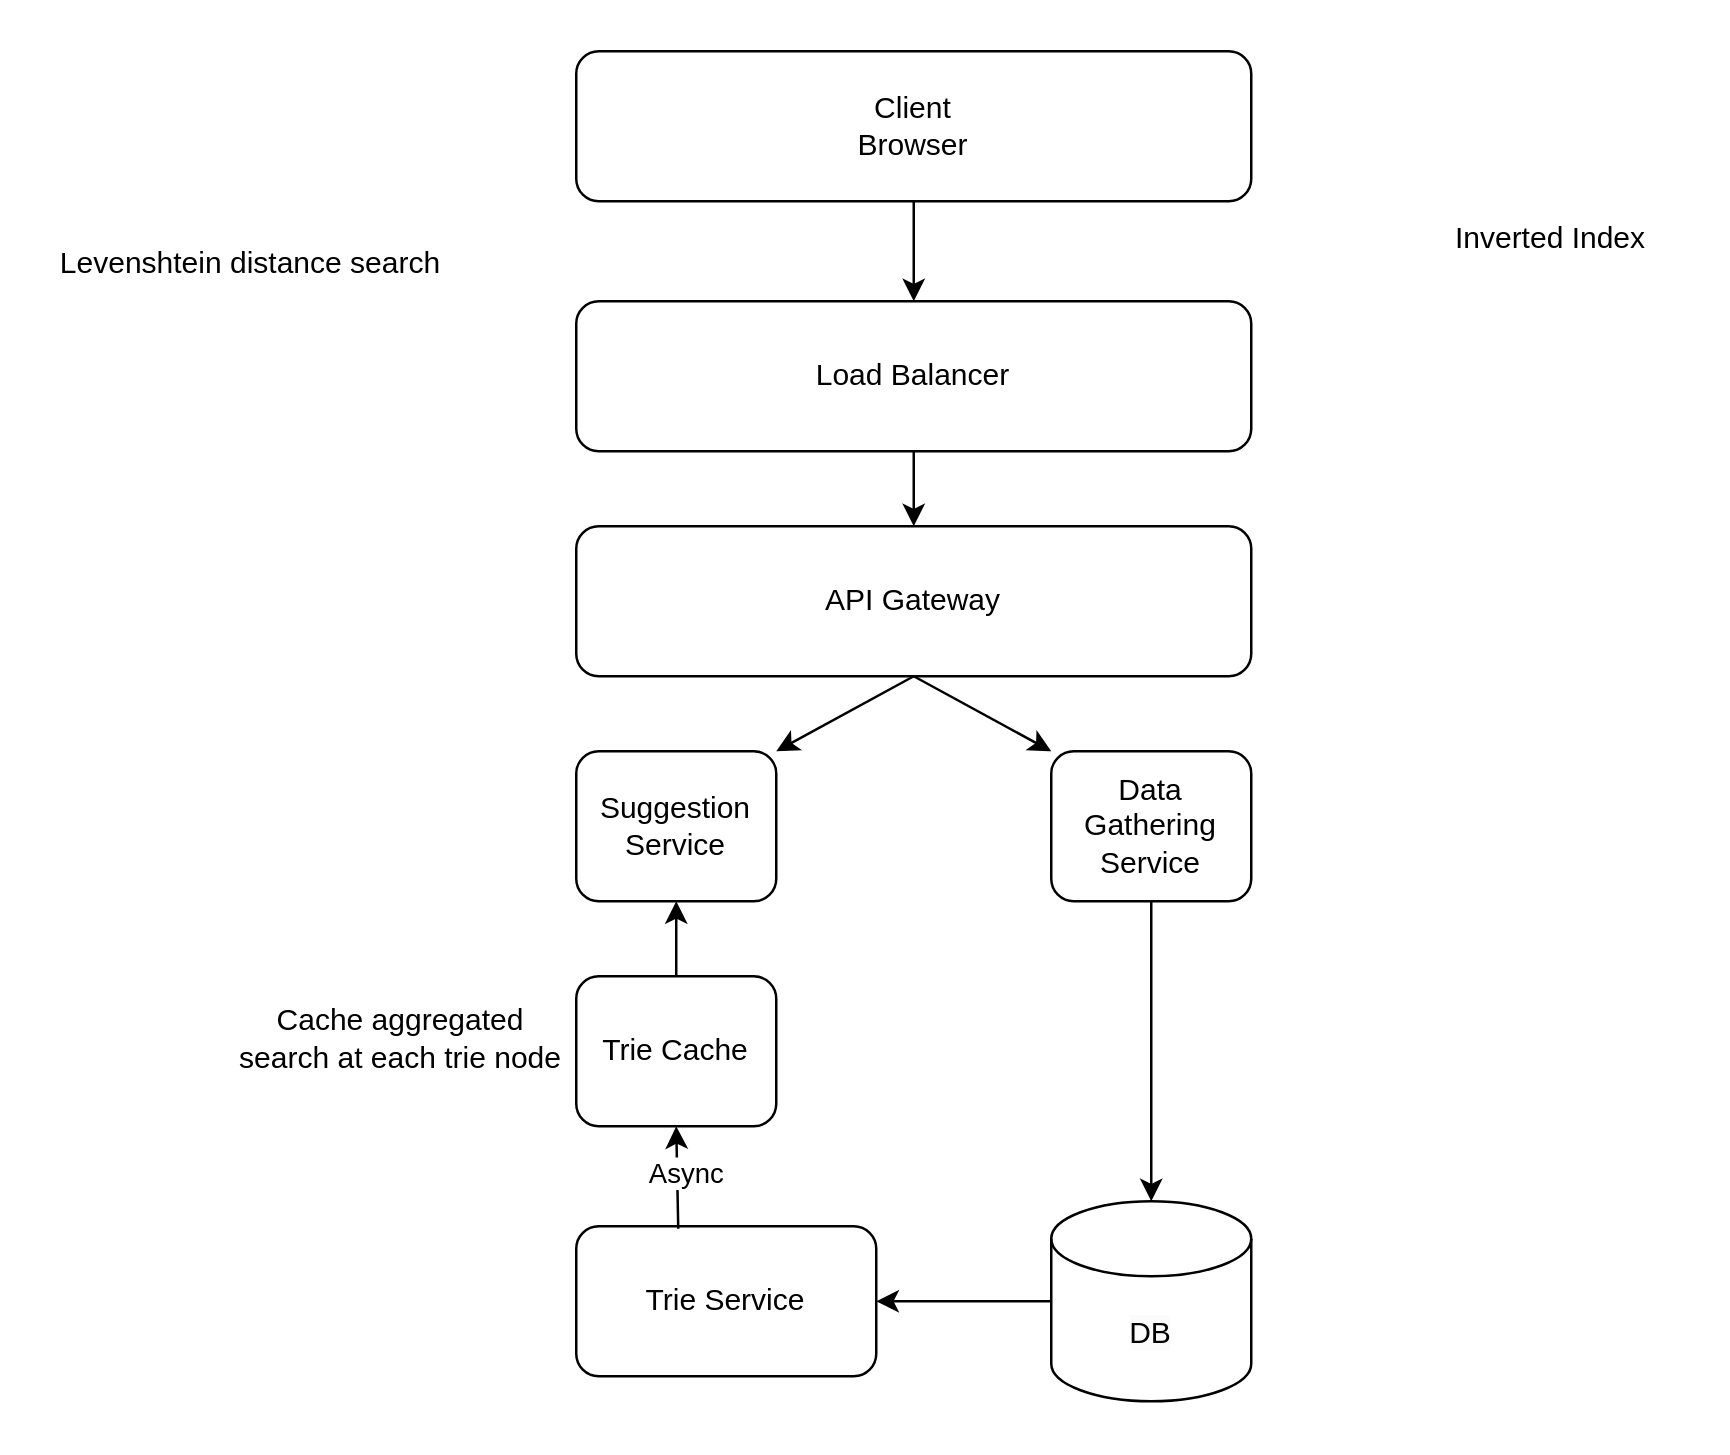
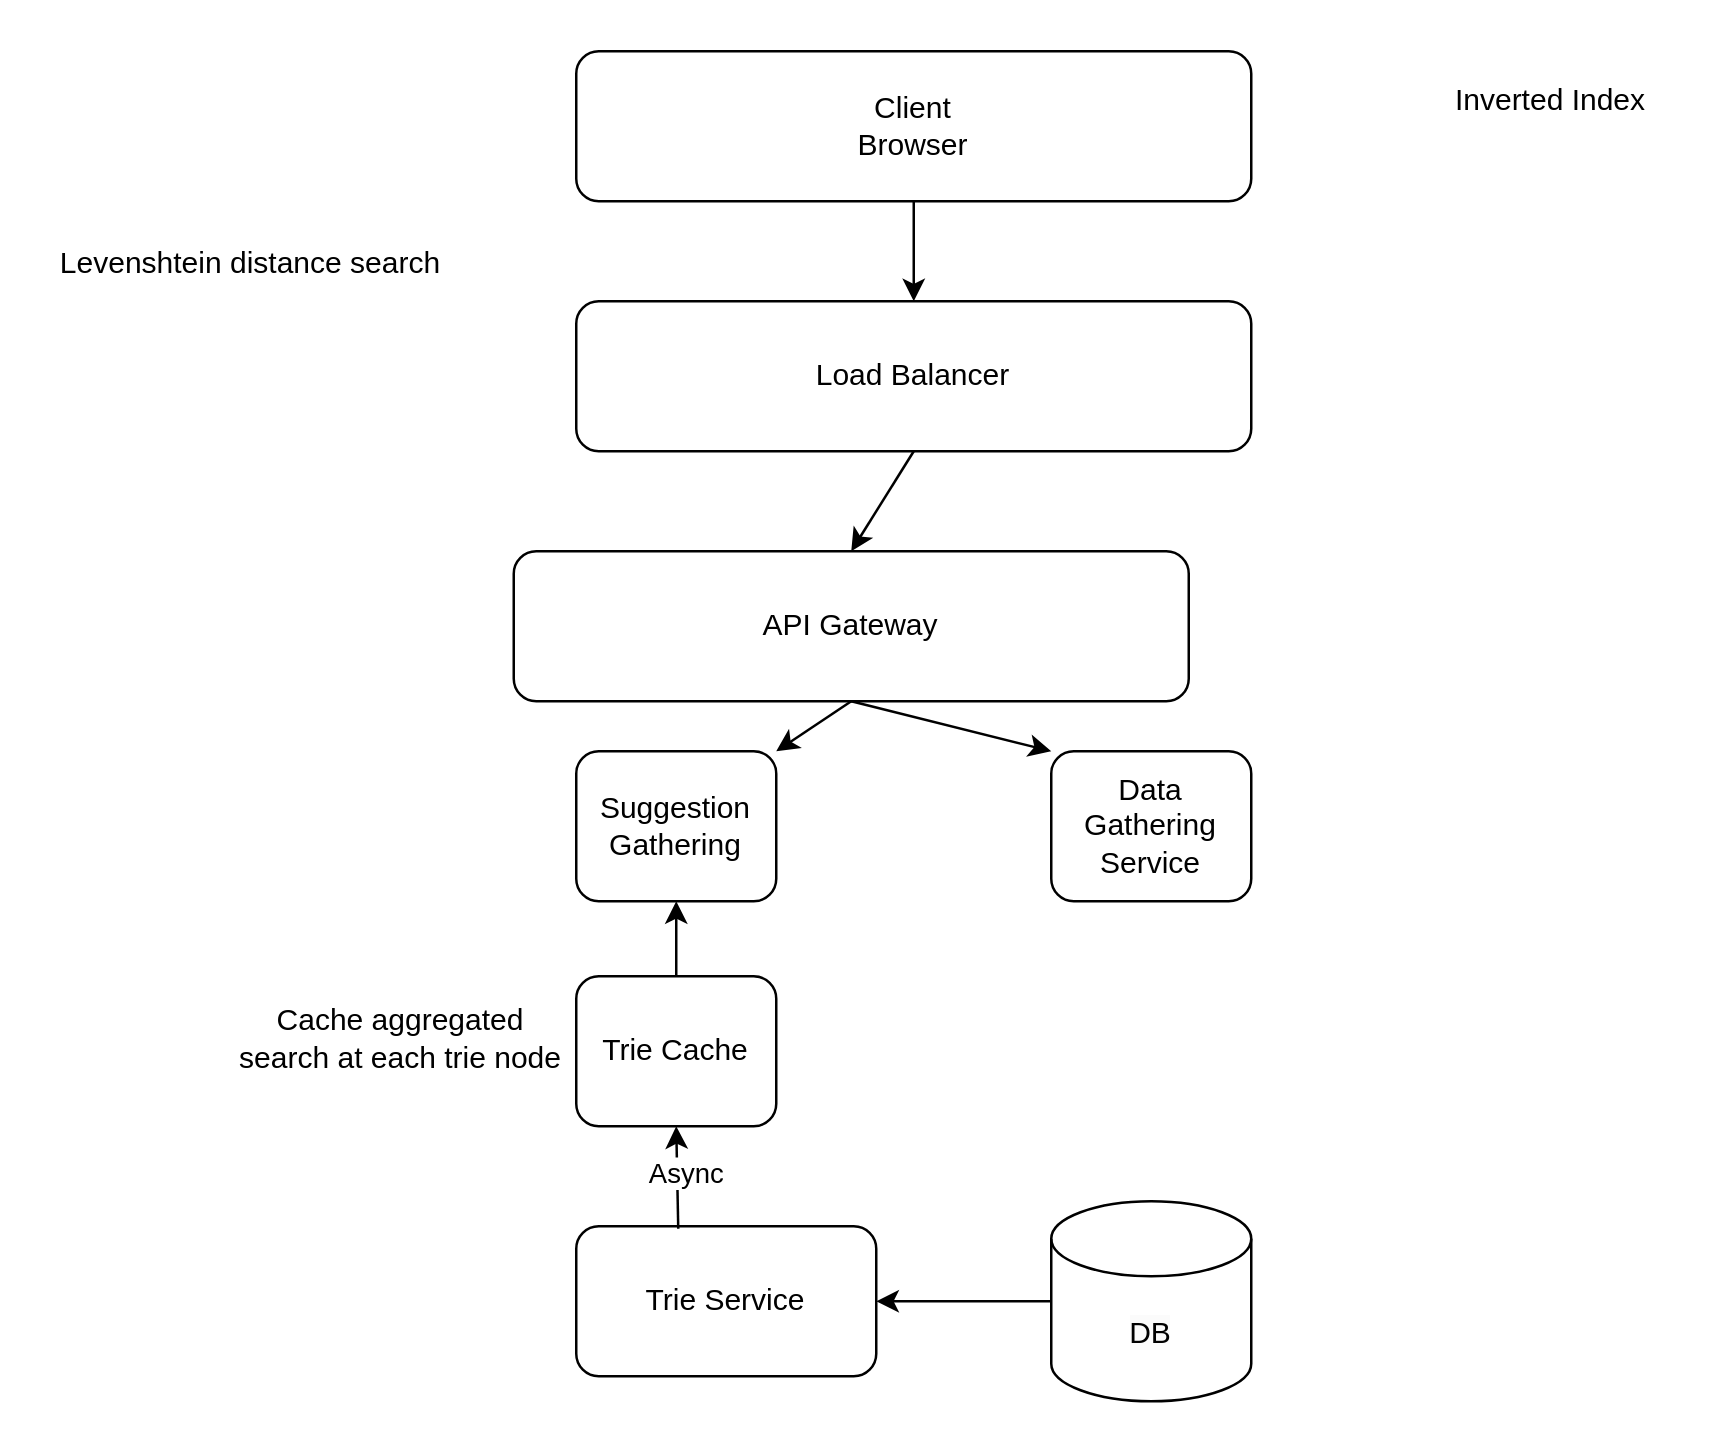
(1551, 239) -> (1551, 101)
(914, 601) -> (851, 626)
(676, 826) -> (676, 826)
(1151, 1043) -> none
